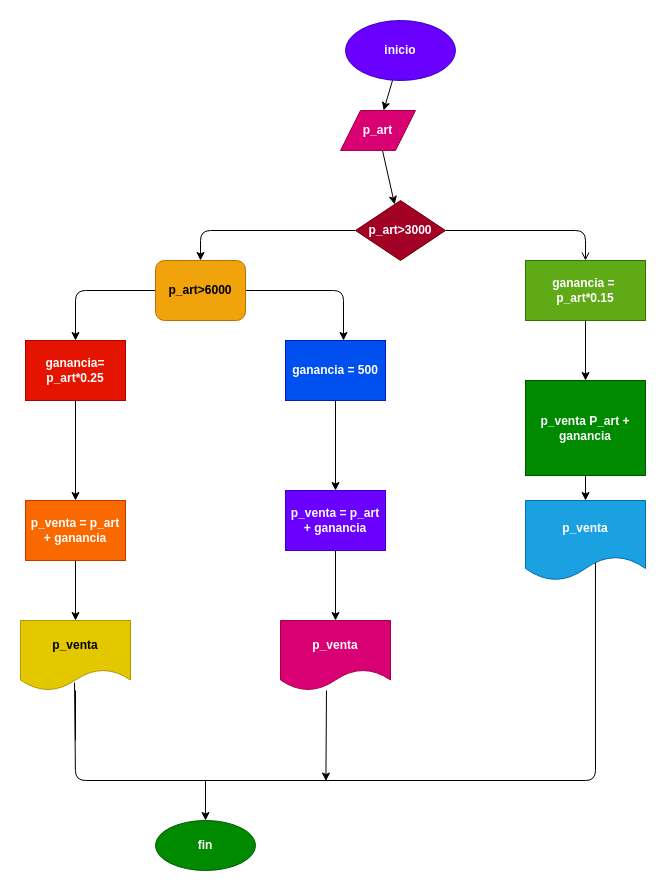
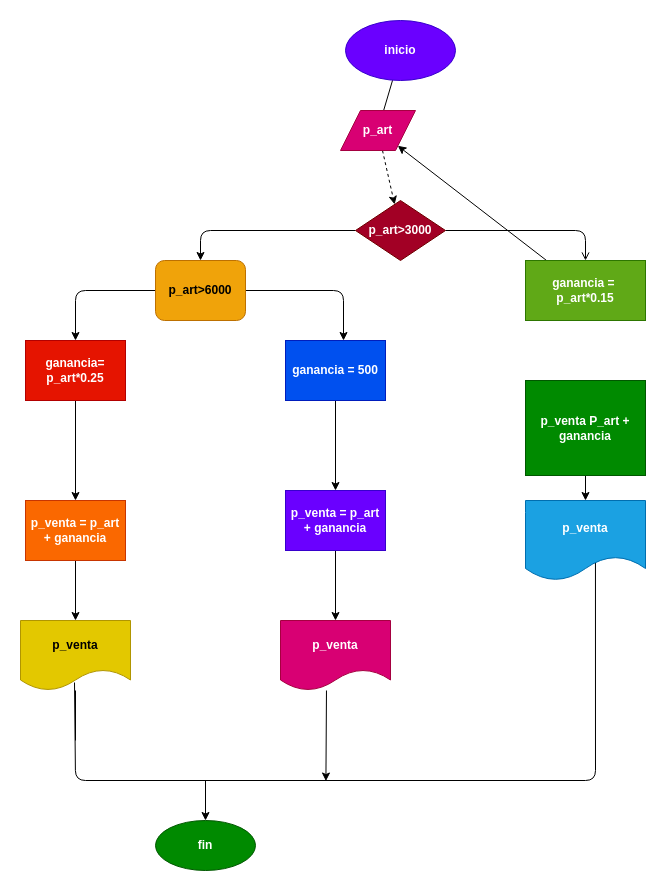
(386, 102) -> (385, 106)
(388, 175) -> (388, 175)
(586, 347) -> (475, 205)
